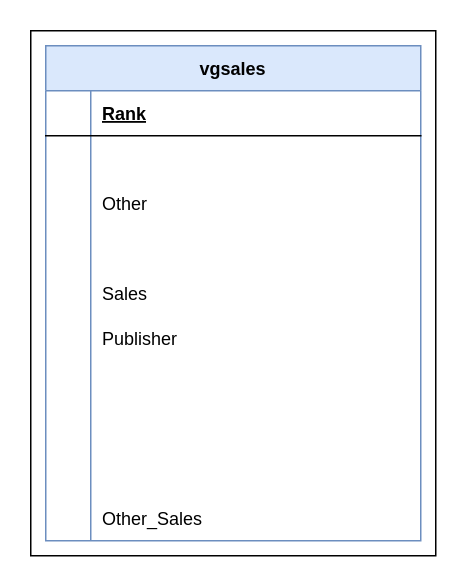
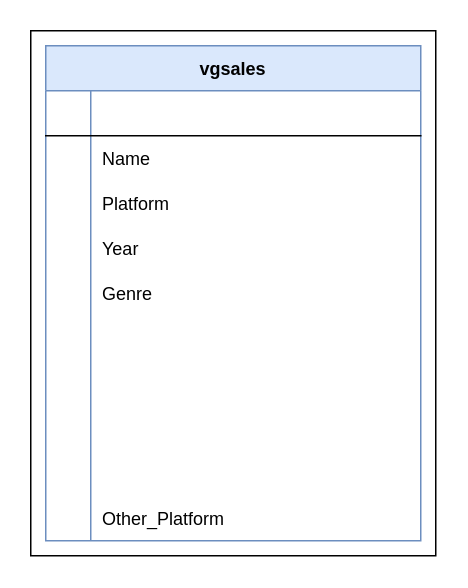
(256, 113) -> none
none -> (256, 158)
(127, 204) -> (140, 204)
none -> (256, 248)
(125, 294) -> (127, 294)
(256, 338) -> none
(155, 519) -> (170, 519)
